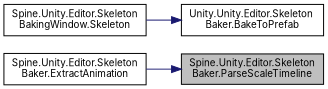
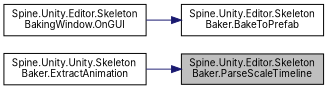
(75, 20) -> (75, 20)
(252, 20) -> (252, 20)
(75, 69) -> (75, 69)
